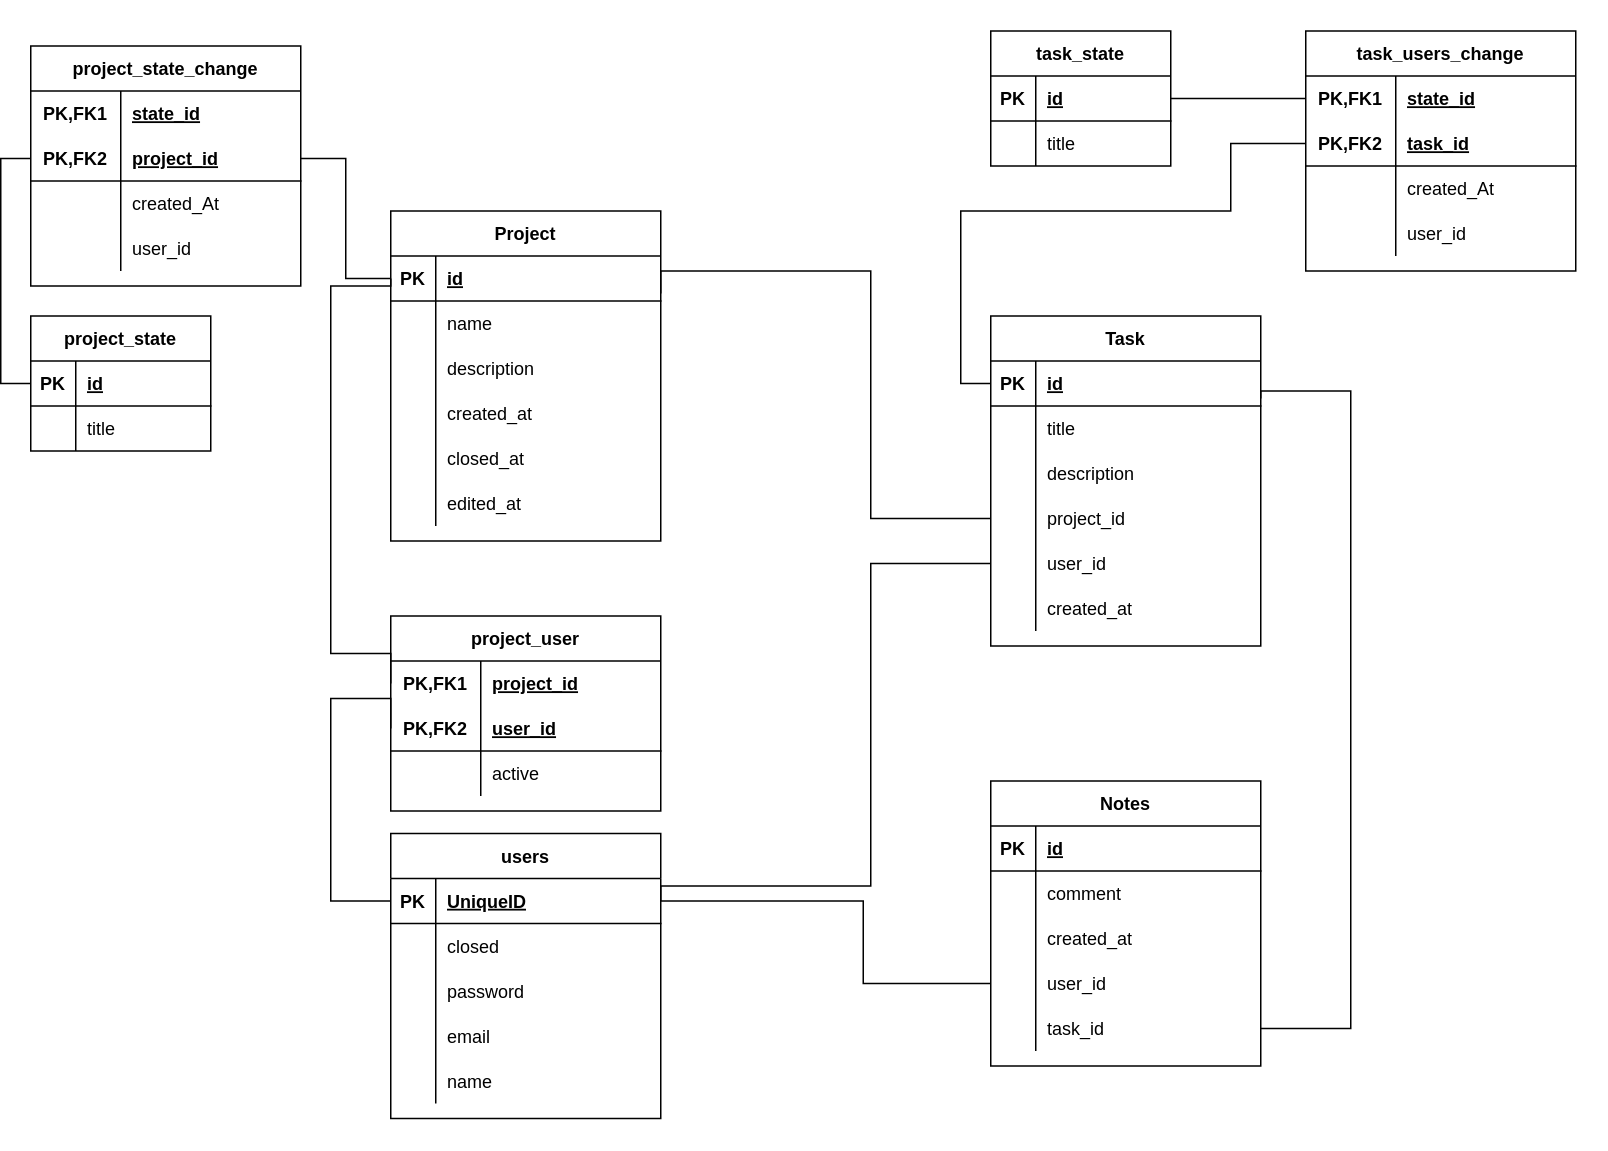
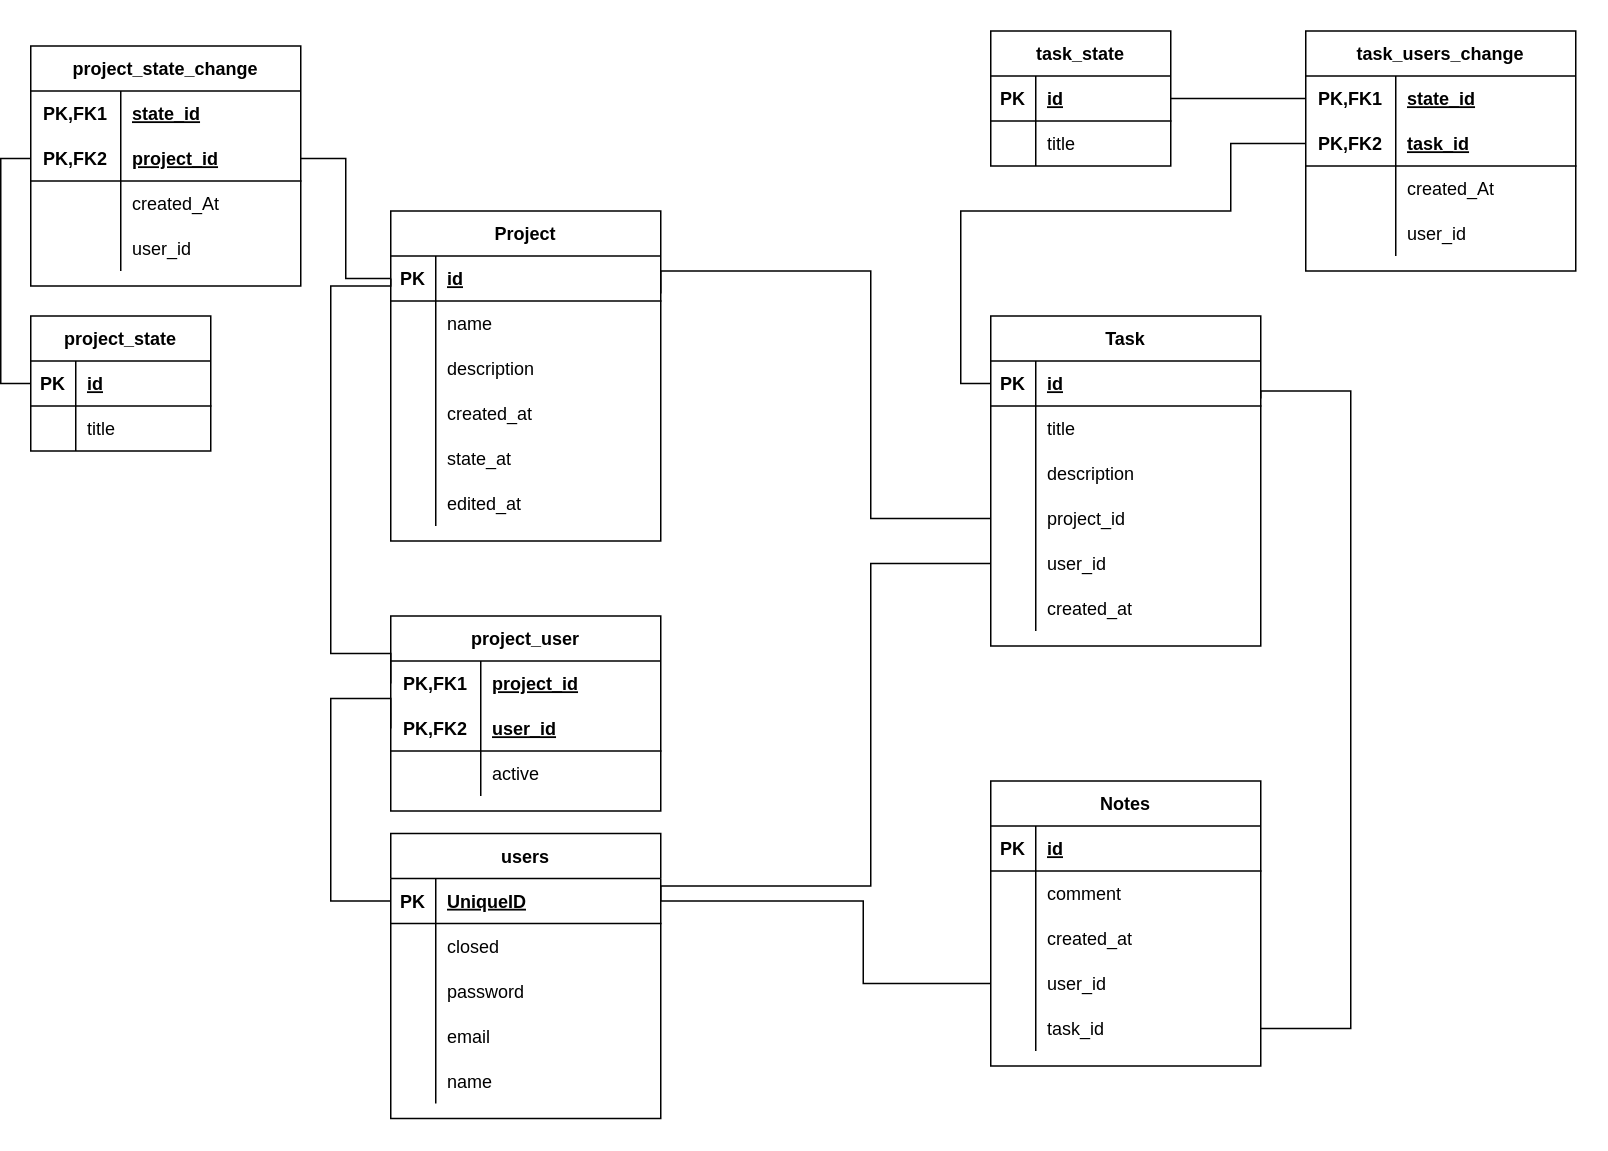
(490, 459) -> (487, 459)
